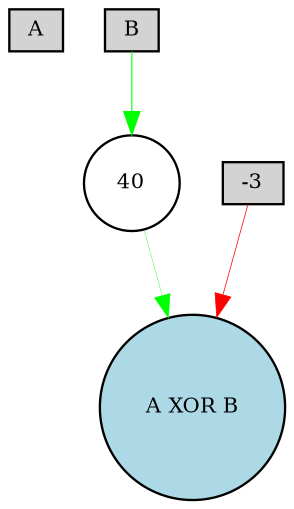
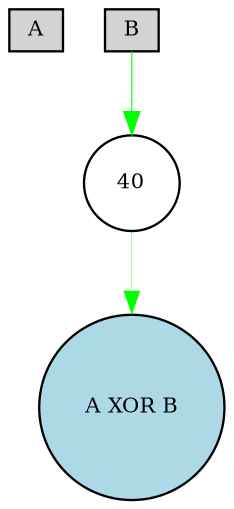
(253, 183) -> none
